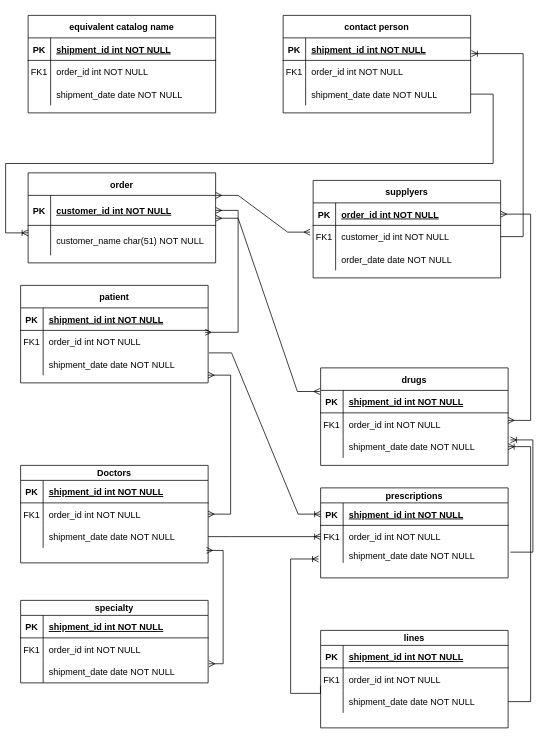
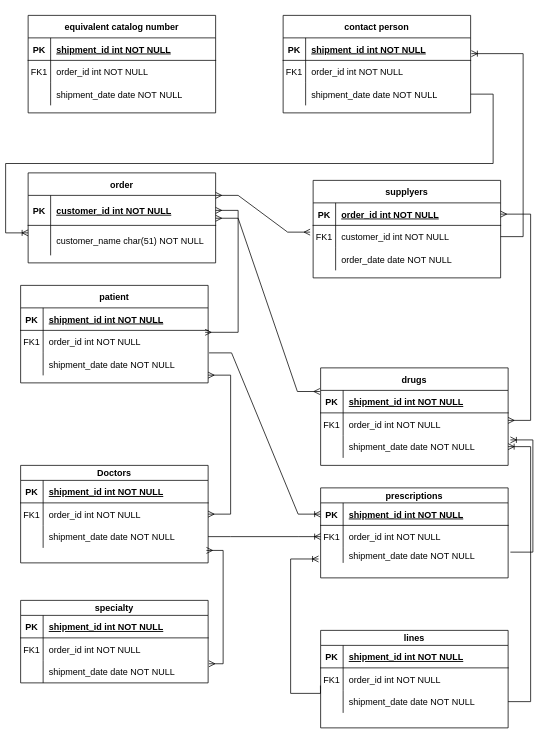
(122, 27) -> (122, 27)
